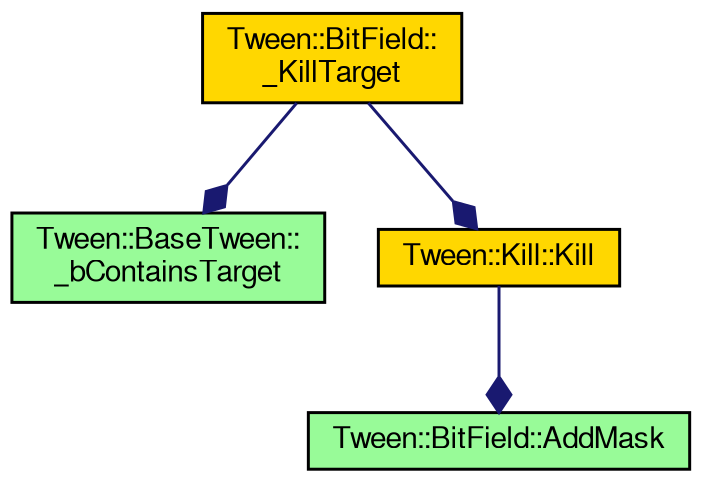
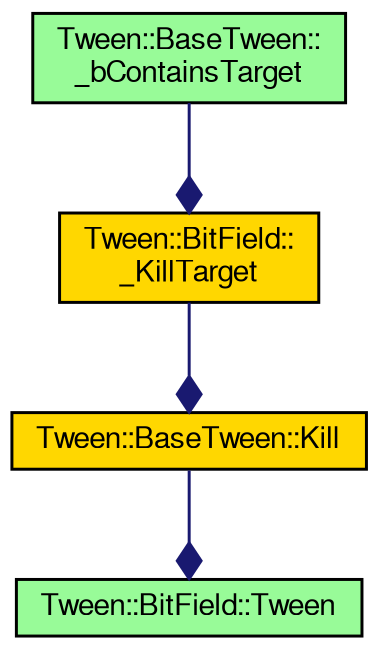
(262, 144) -> (189, 140)
(499, 258) -> (189, 441)
(499, 441) -> (189, 608)
